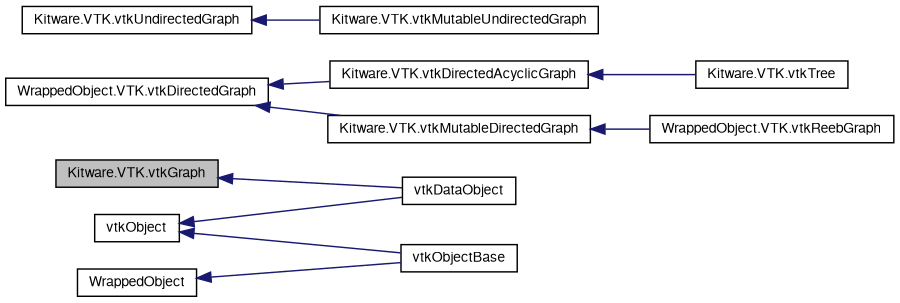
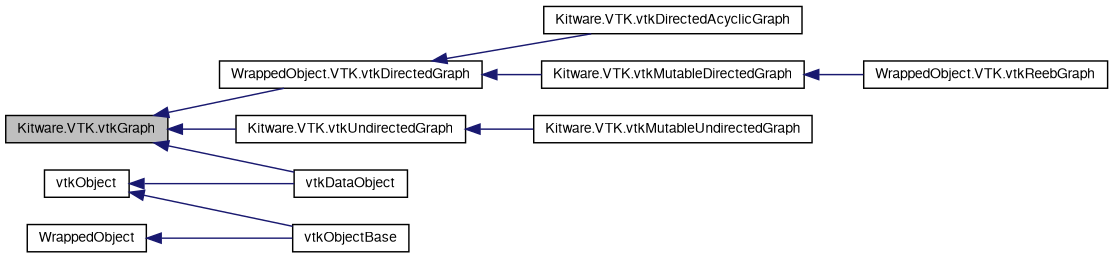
(772, 75) -> none
none -> (226, 100)
none -> (209, 129)
